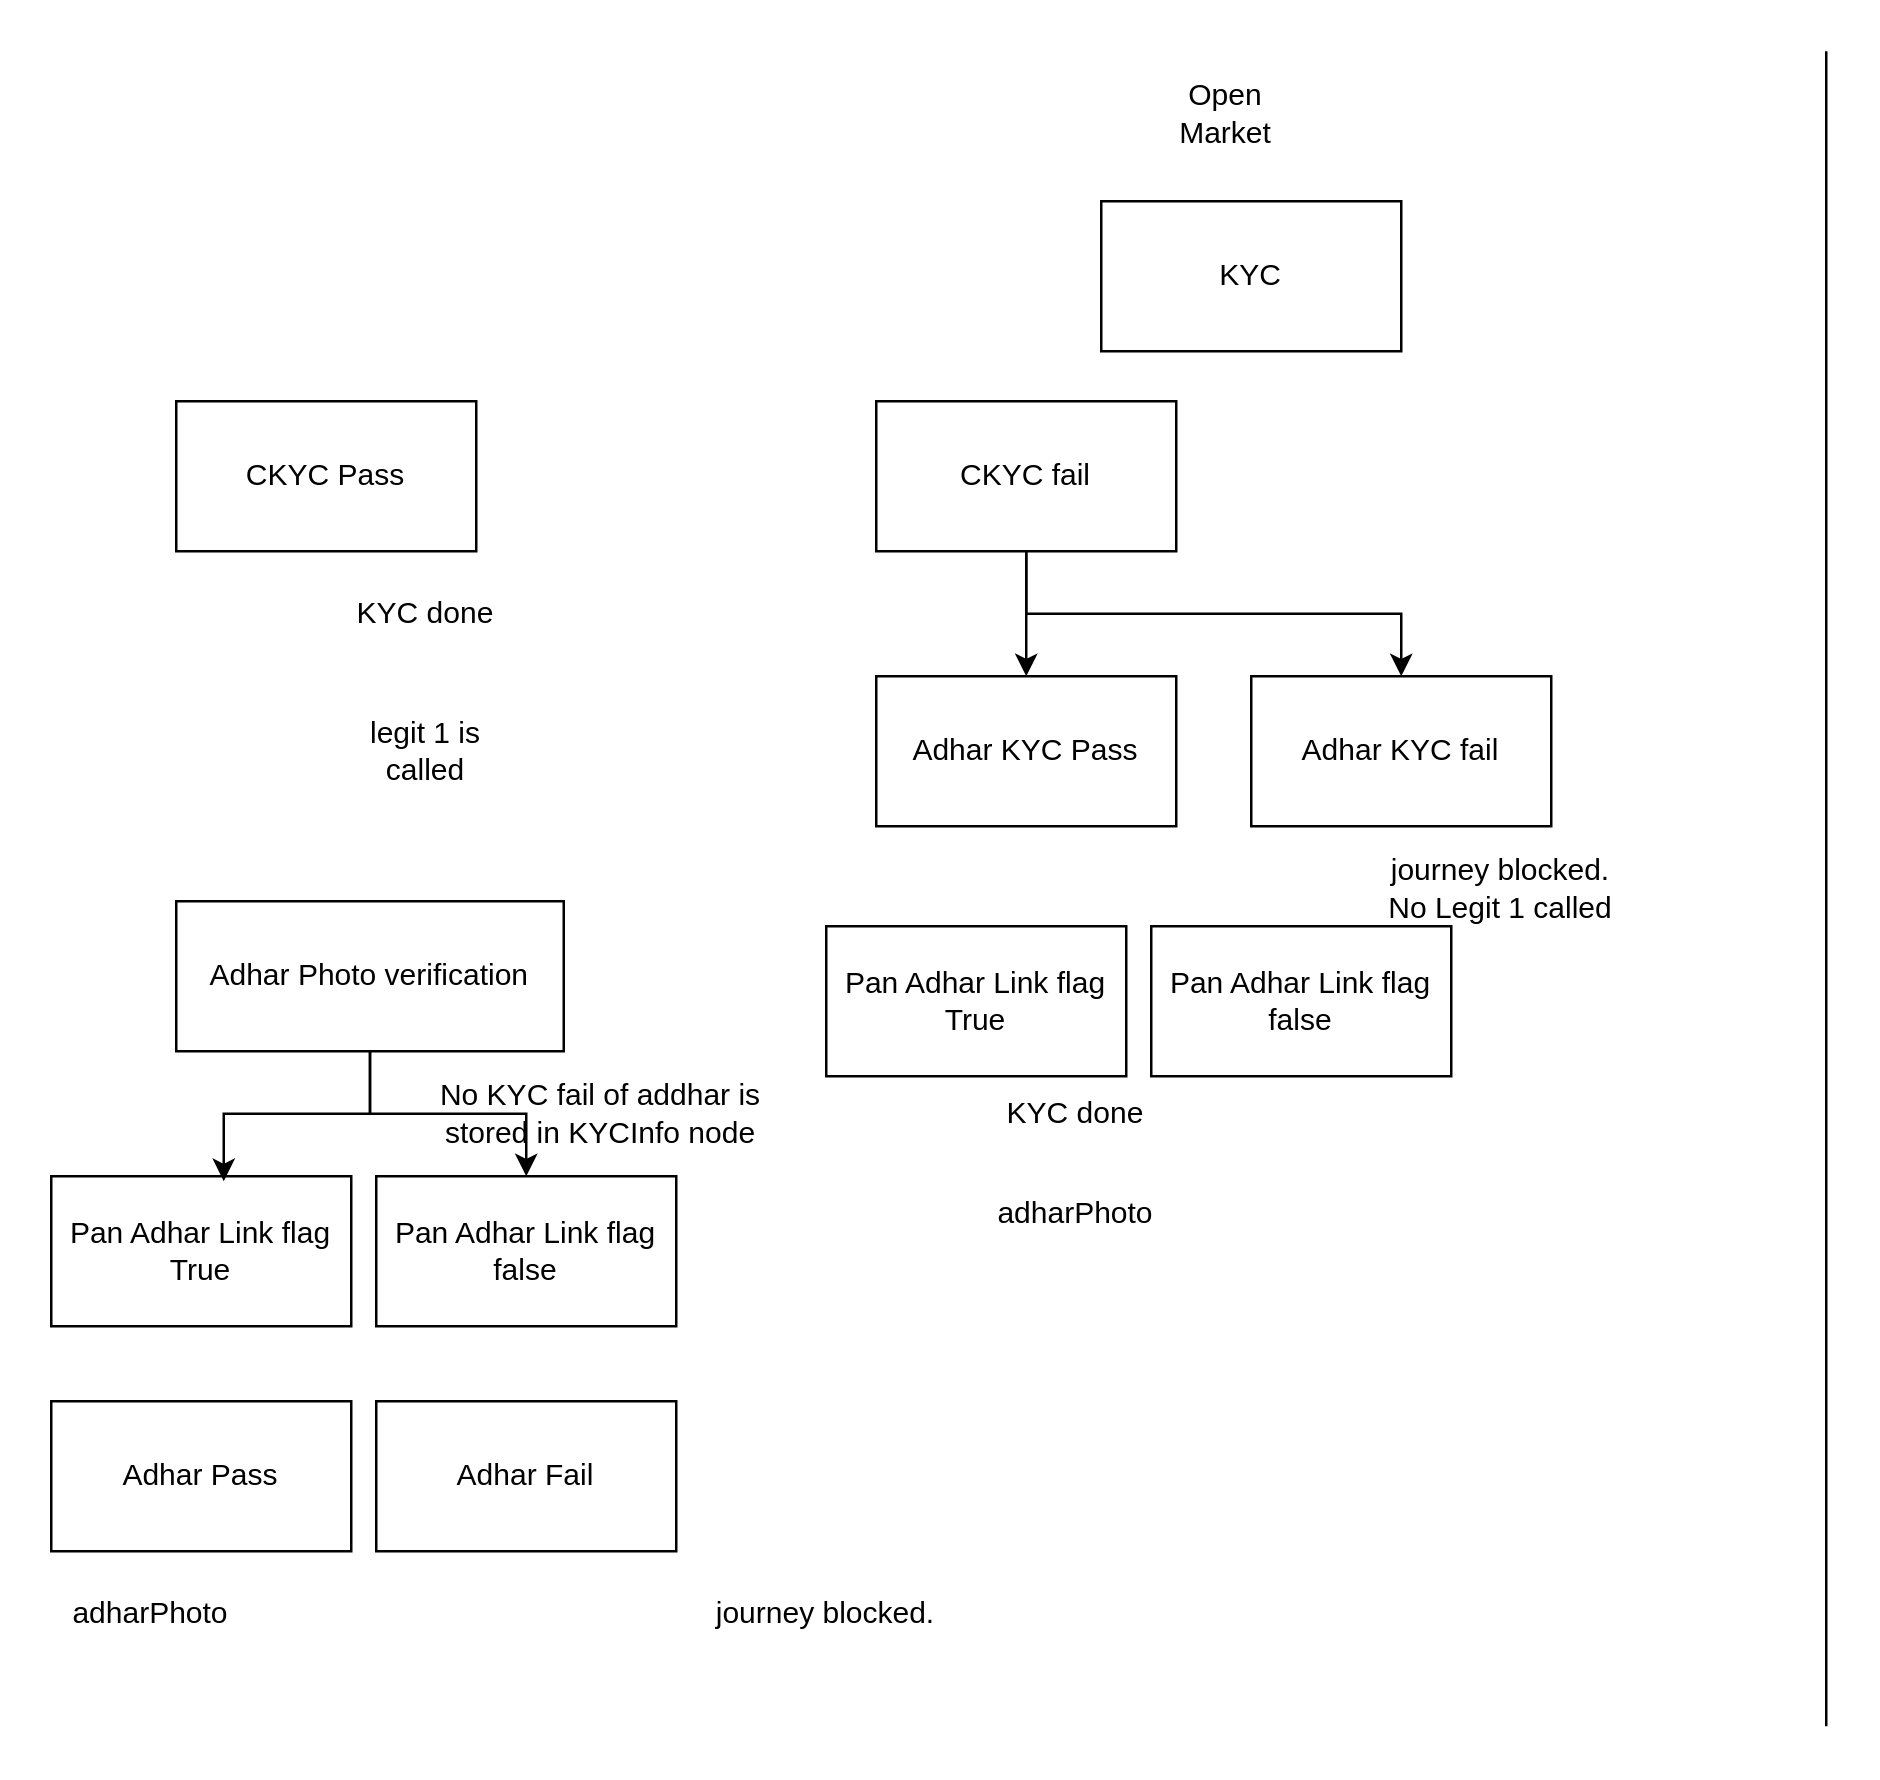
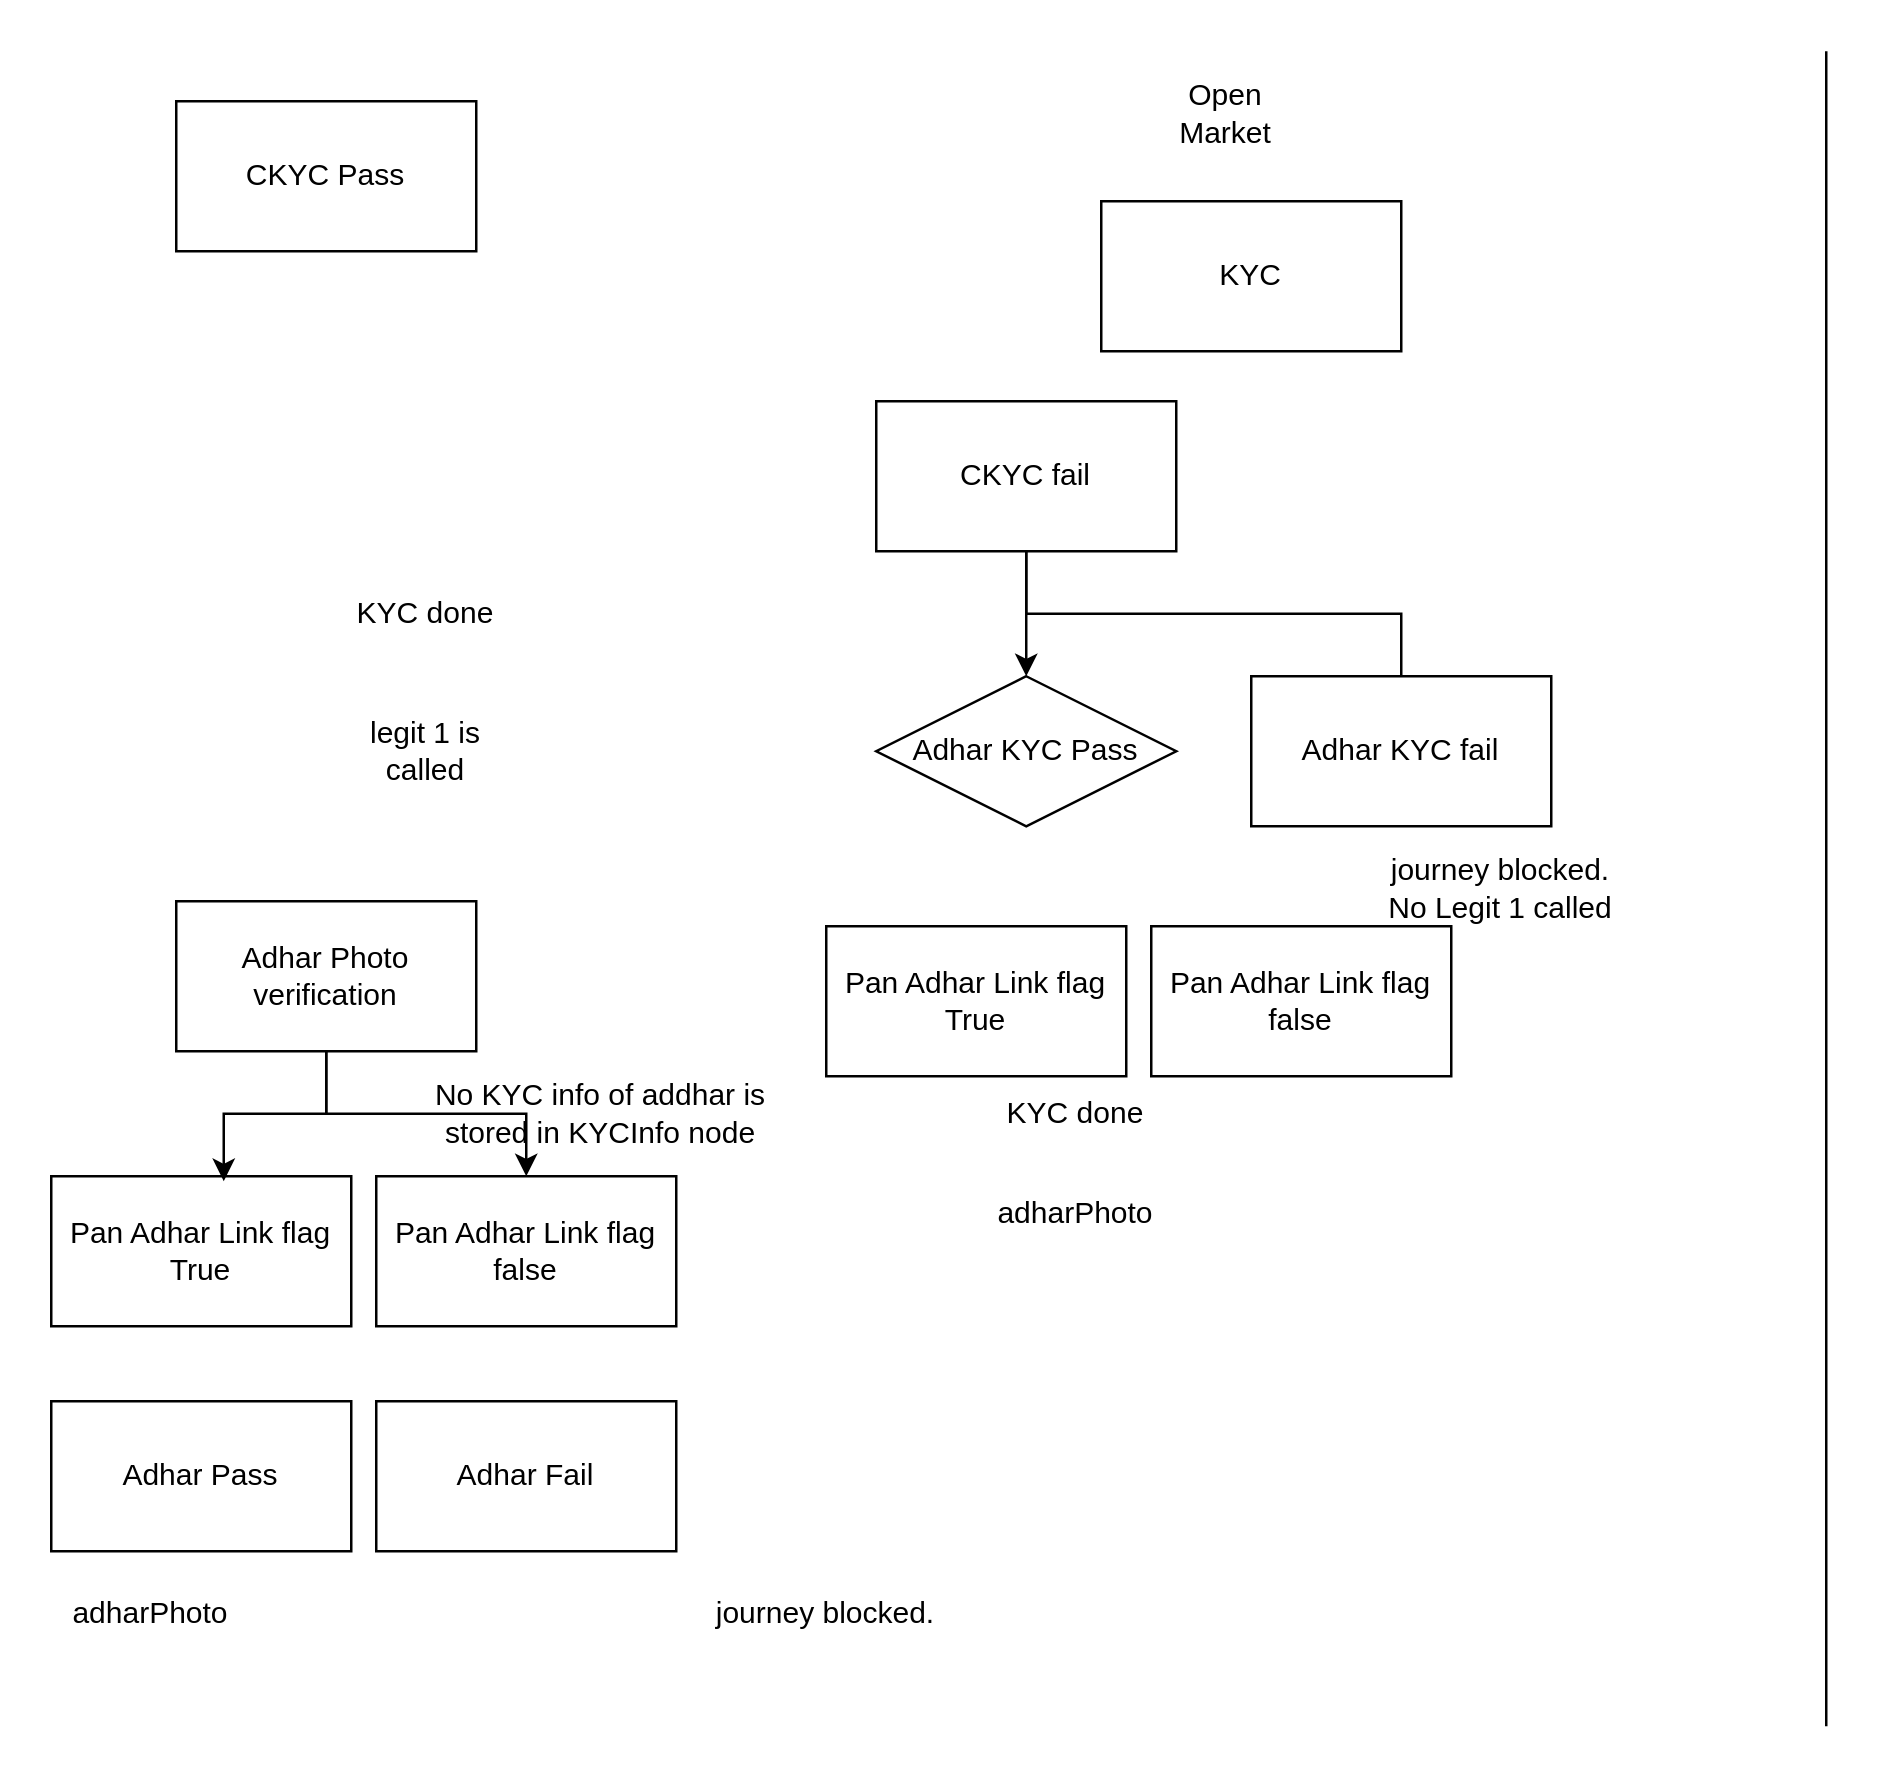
(326, 476) -> (326, 176)
(1401, 658) -> (1401, 665)
(1026, 751) -> (1026, 751)
(370, 976) -> (326, 976)
(601, 1114) -> (601, 1114)
